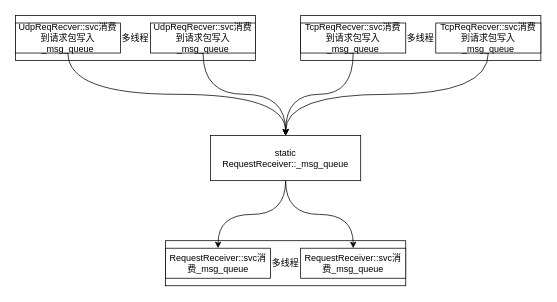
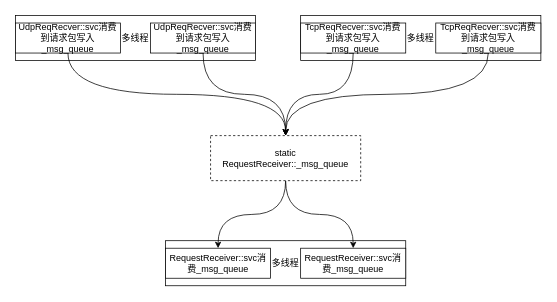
(285, 158) -> (285, 158)
